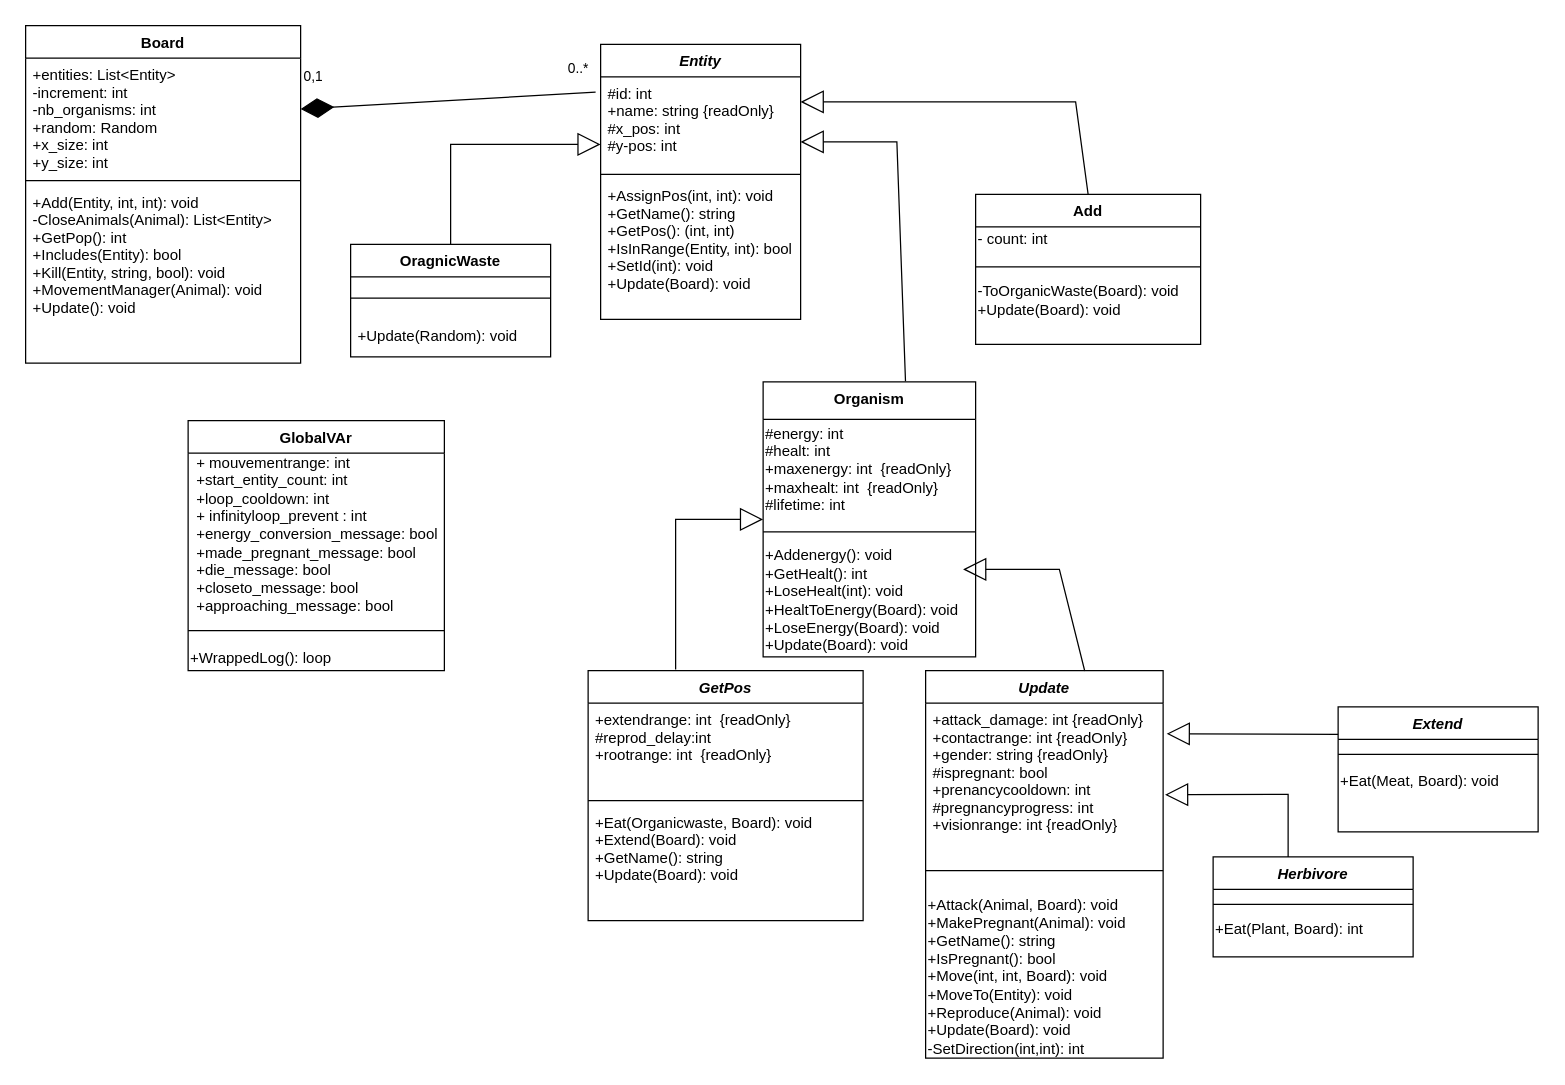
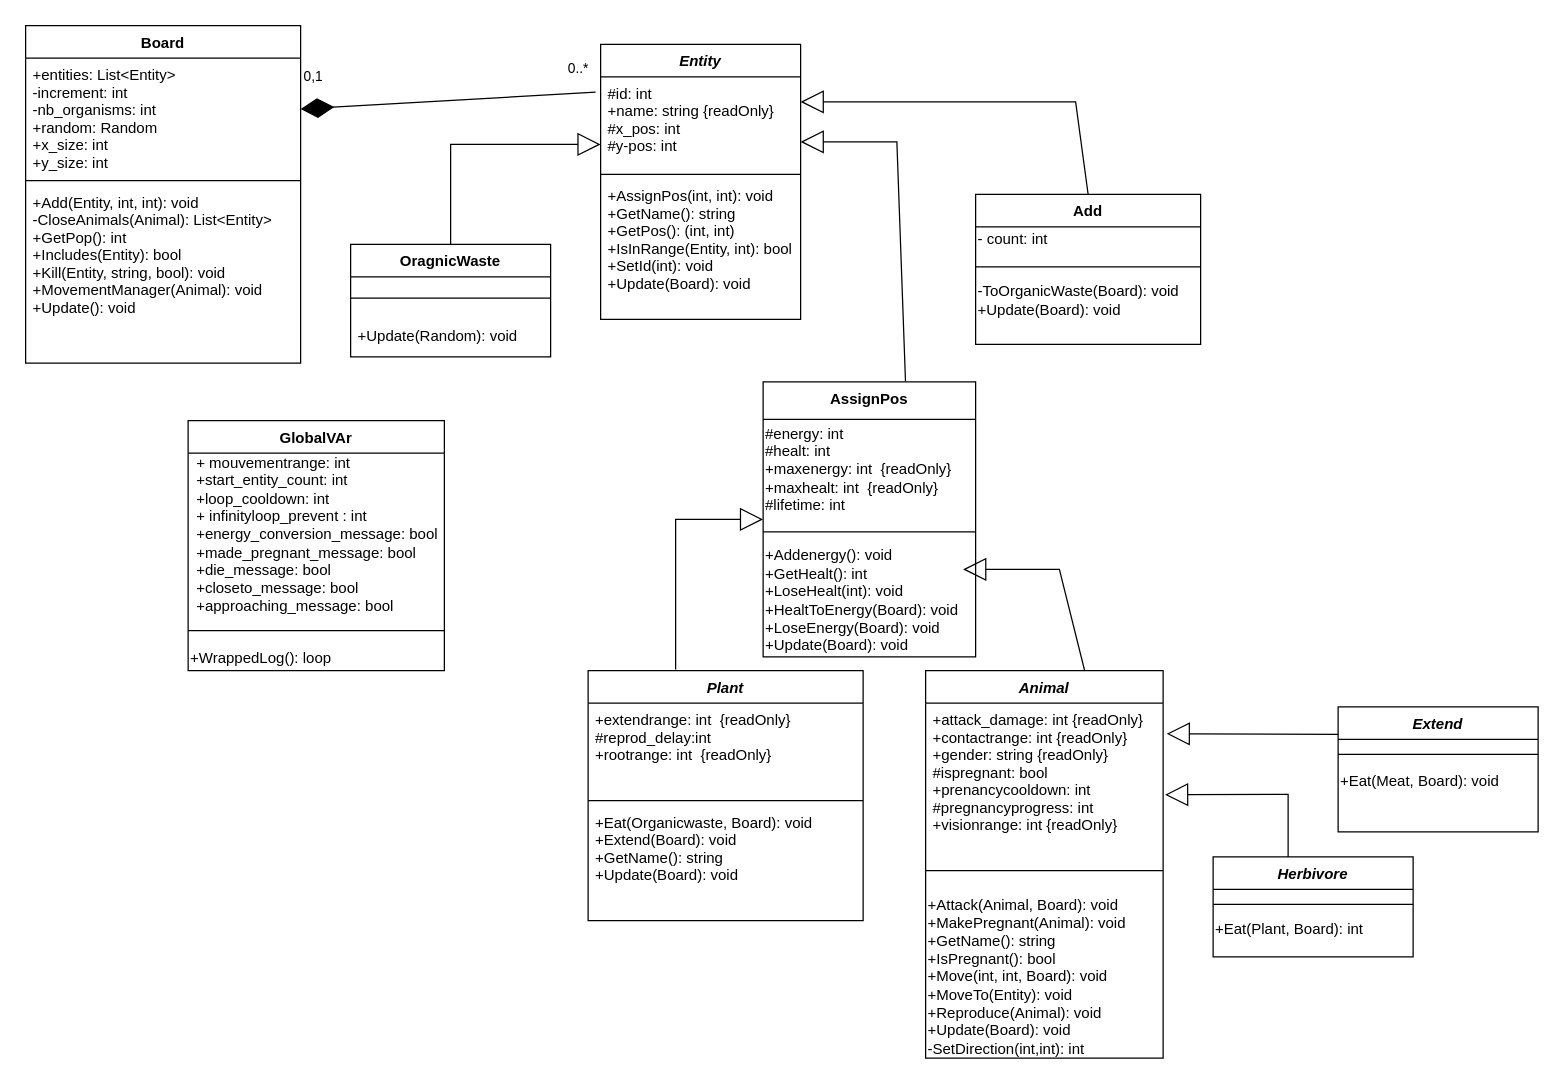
(869, 399) -> (869, 399)
(725, 688) -> (725, 688)
(1044, 688) -> (1044, 688)
